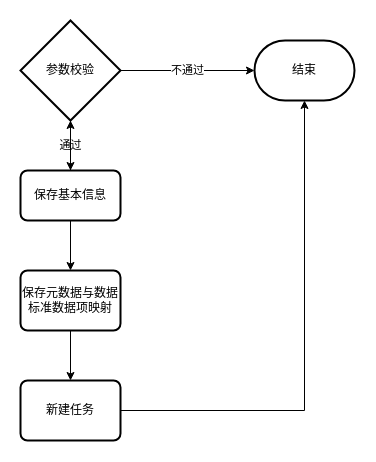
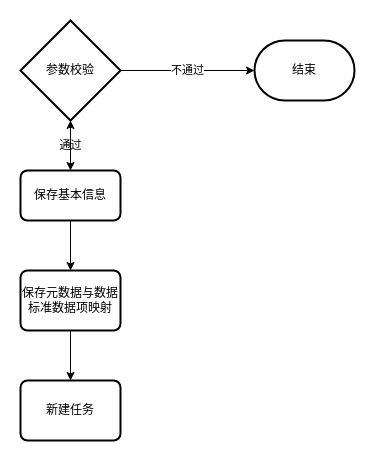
(305, 351) -> none
